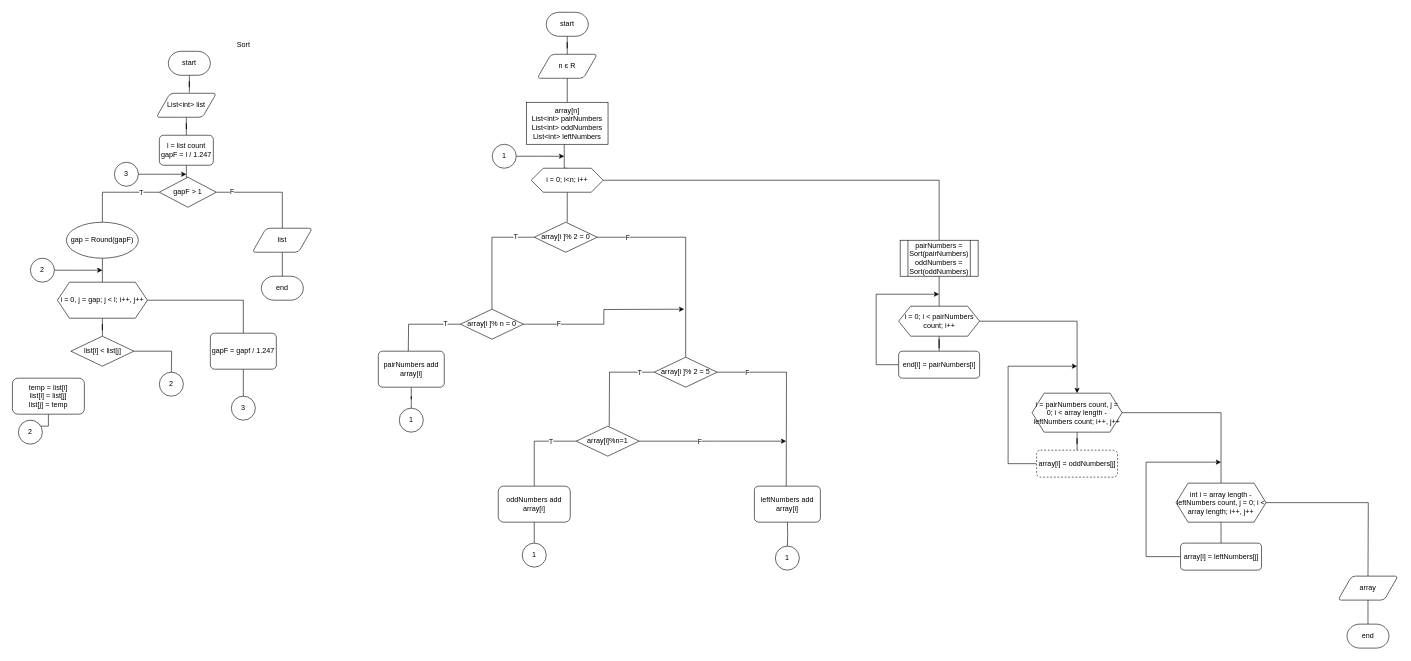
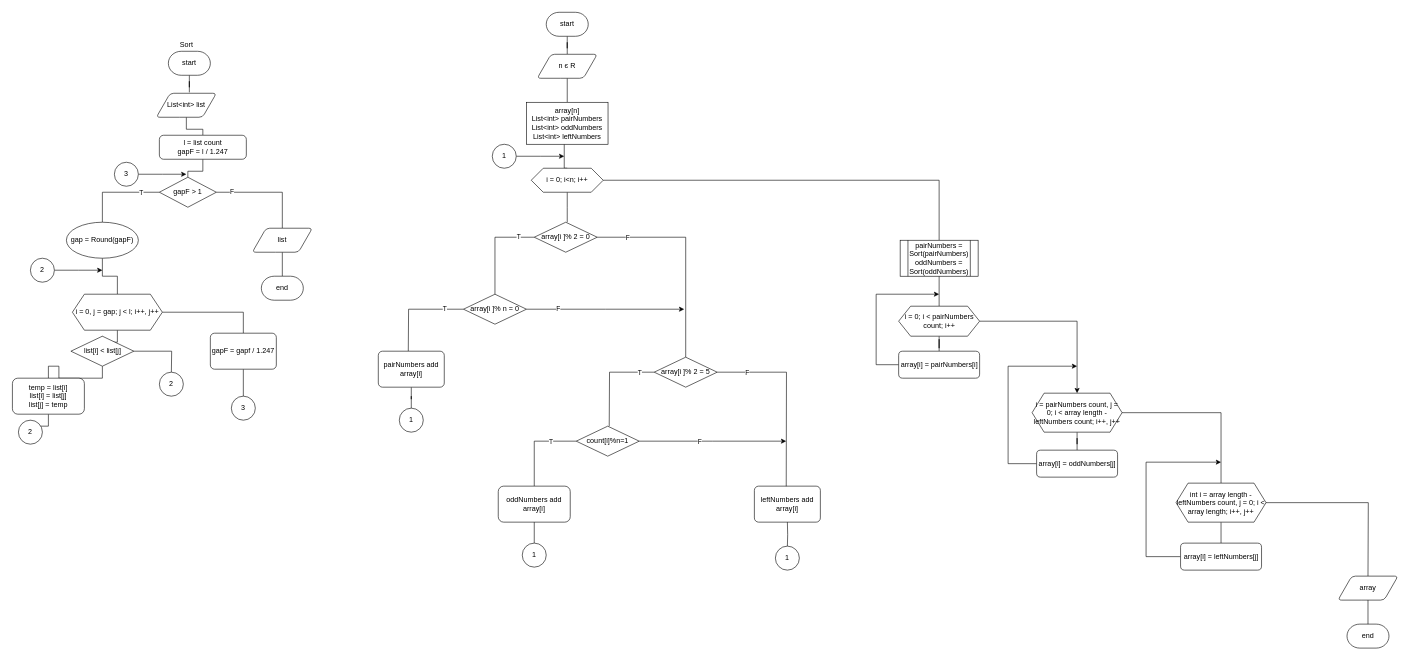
(243, 45) -> (186, 45)
(186, 150) -> (203, 147)
(102, 300) -> (117, 312)
(492, 324) -> (495, 309)
(940, 365) -> (940, 365)
none -> (55, 366)
(608, 441) -> (608, 441)
(1077, 464) -> (1077, 464)
